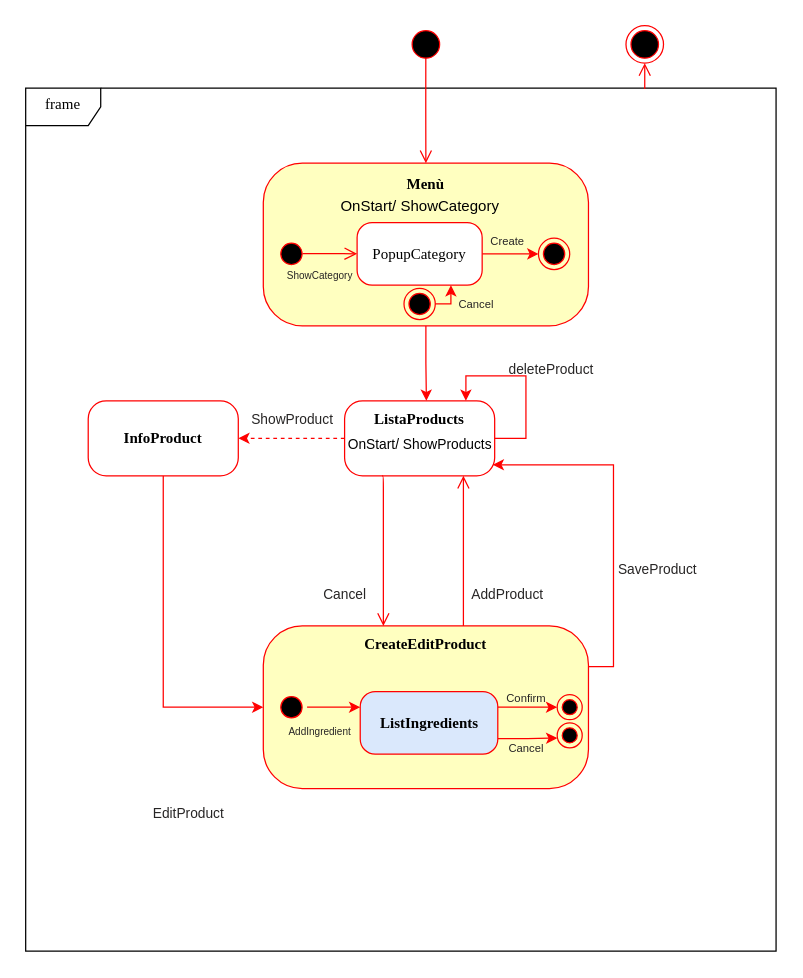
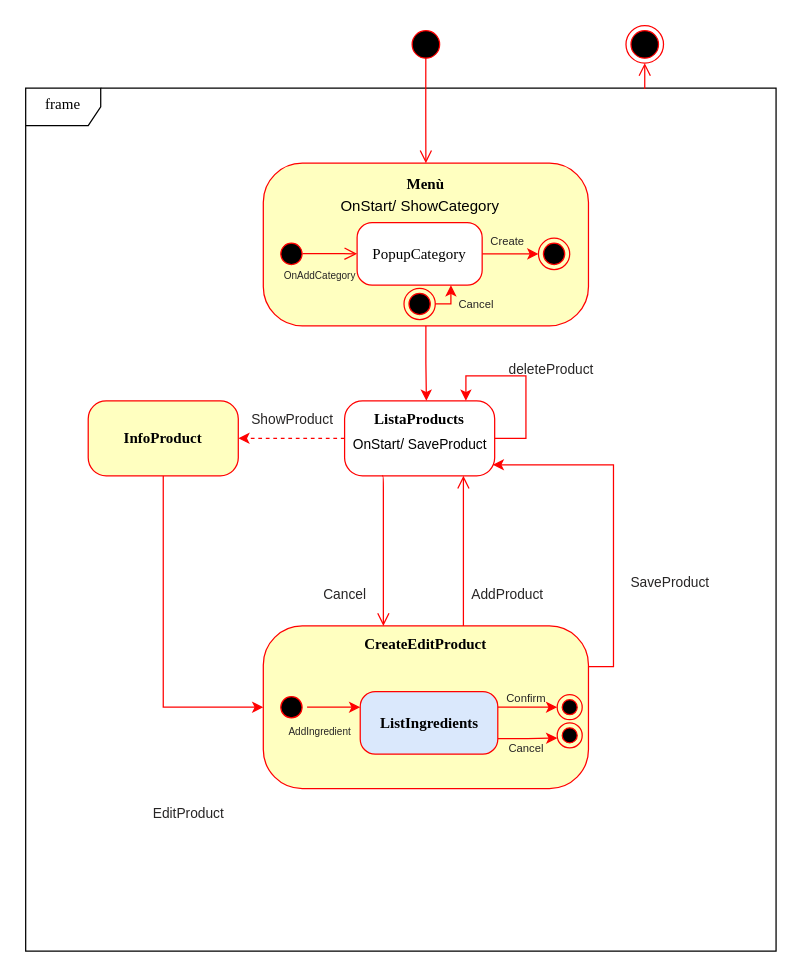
(320, 276) -> (320, 276)
(163, 438) -> (163, 438)
(420, 444) -> (420, 444)
(657, 569) -> (669, 582)
